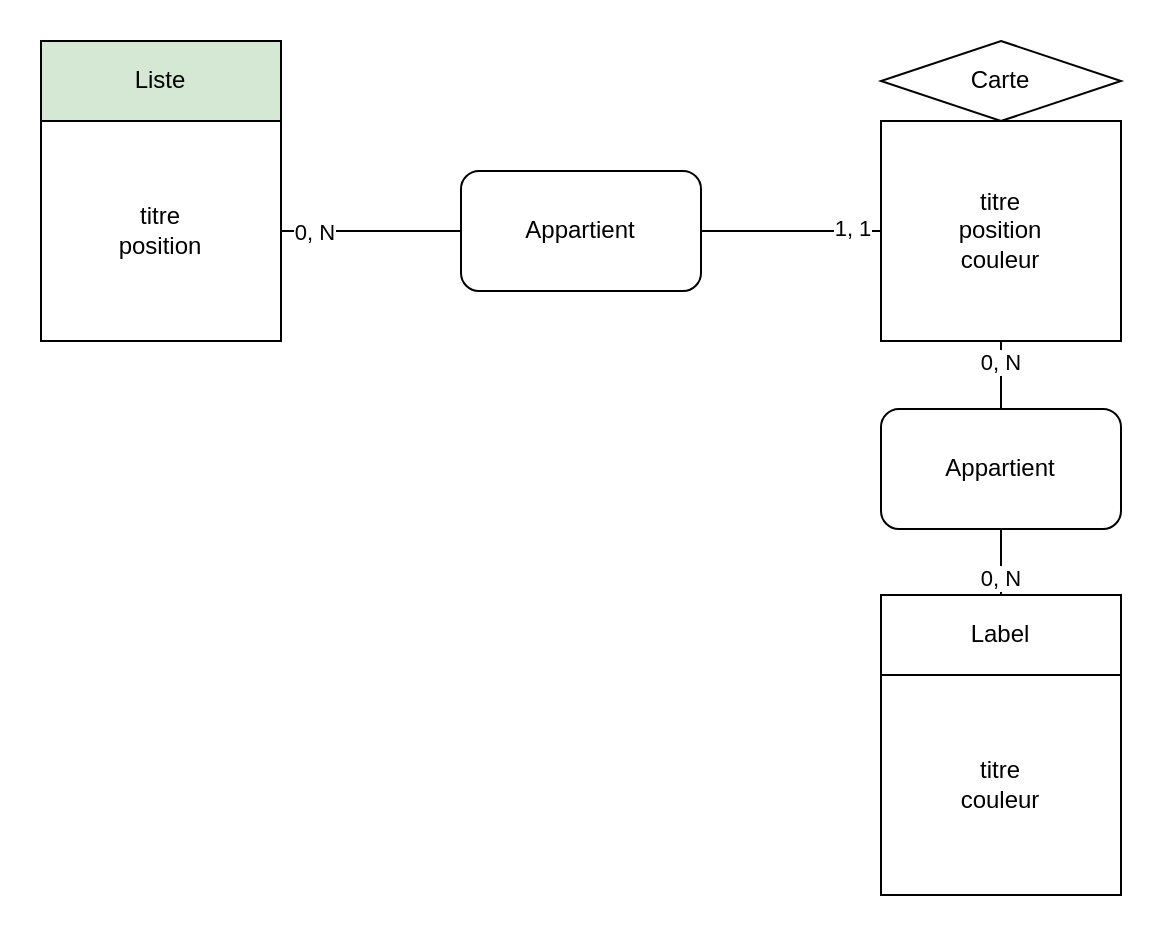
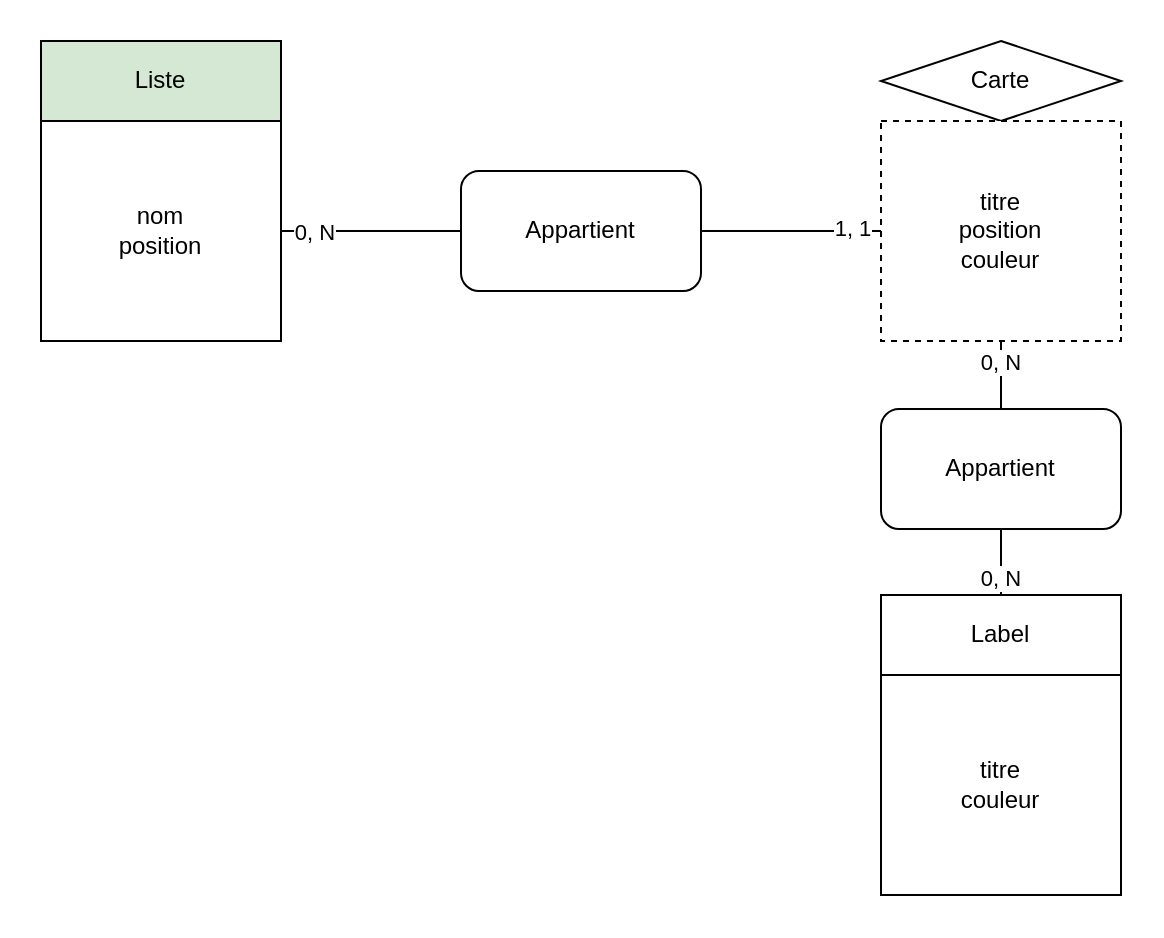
(161, 231) -> (161, 231)
(1001, 231) -> (1001, 231)
